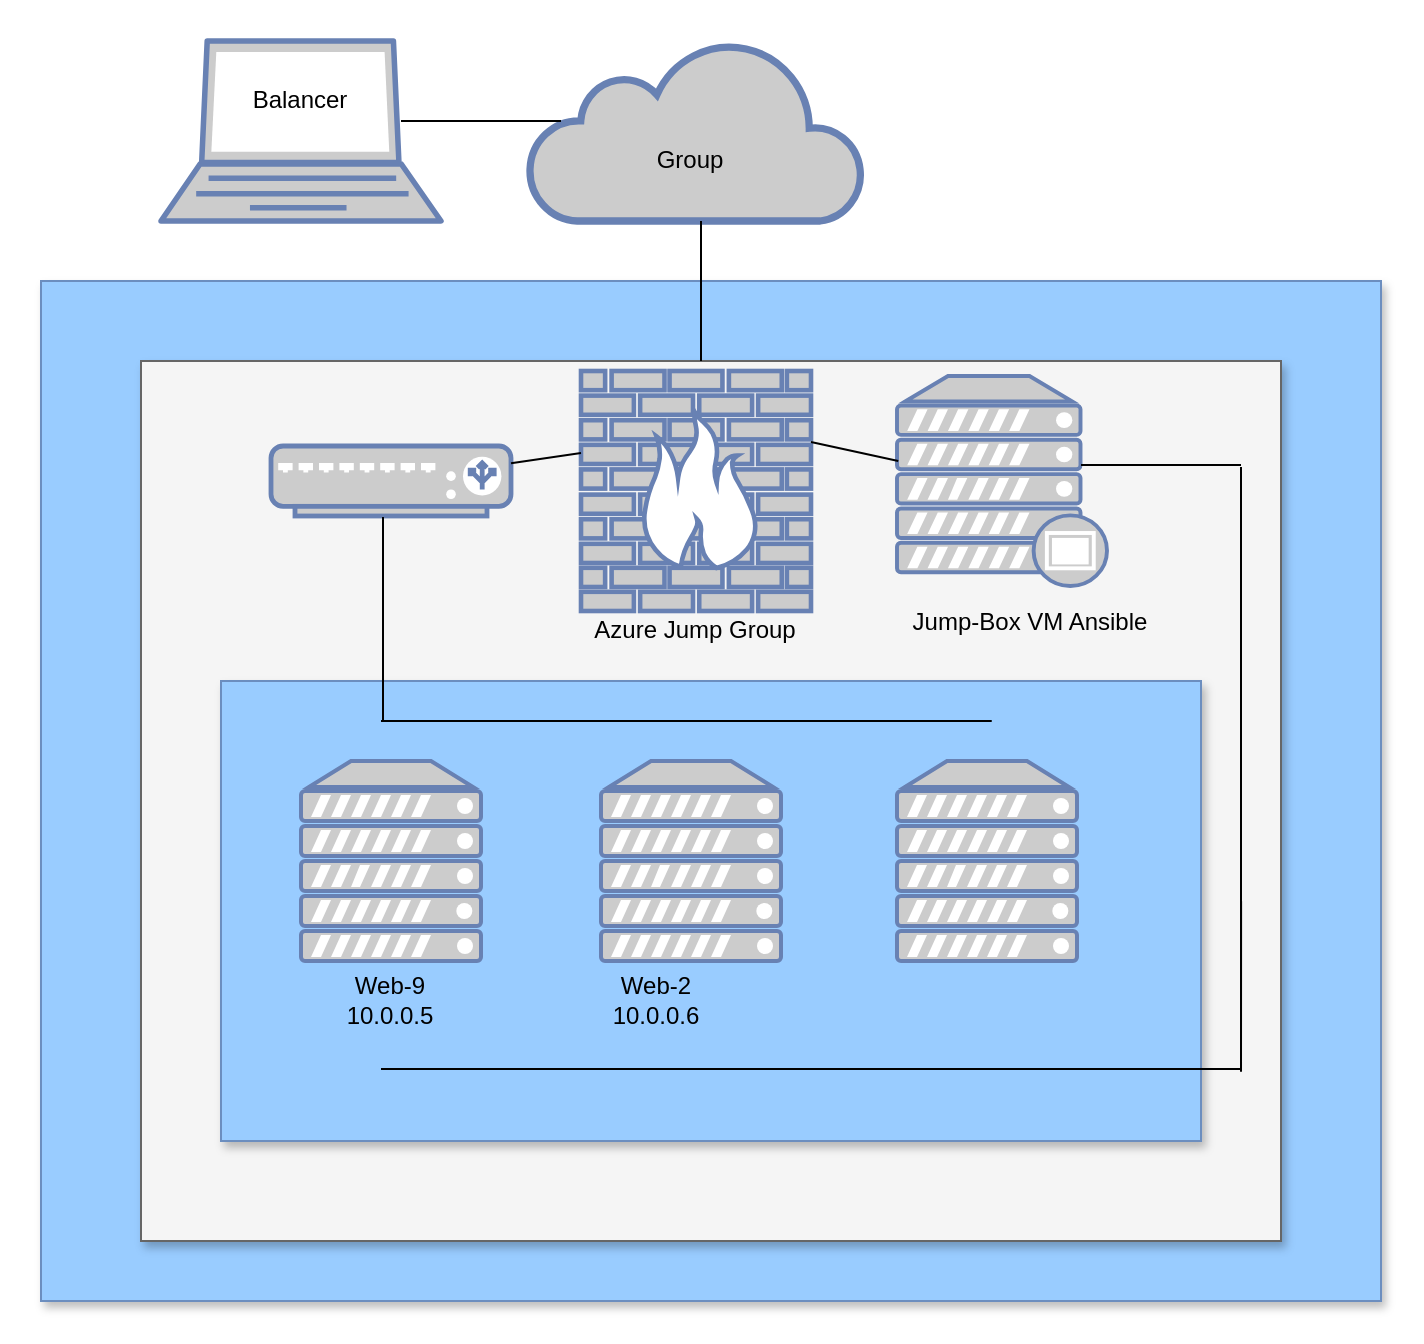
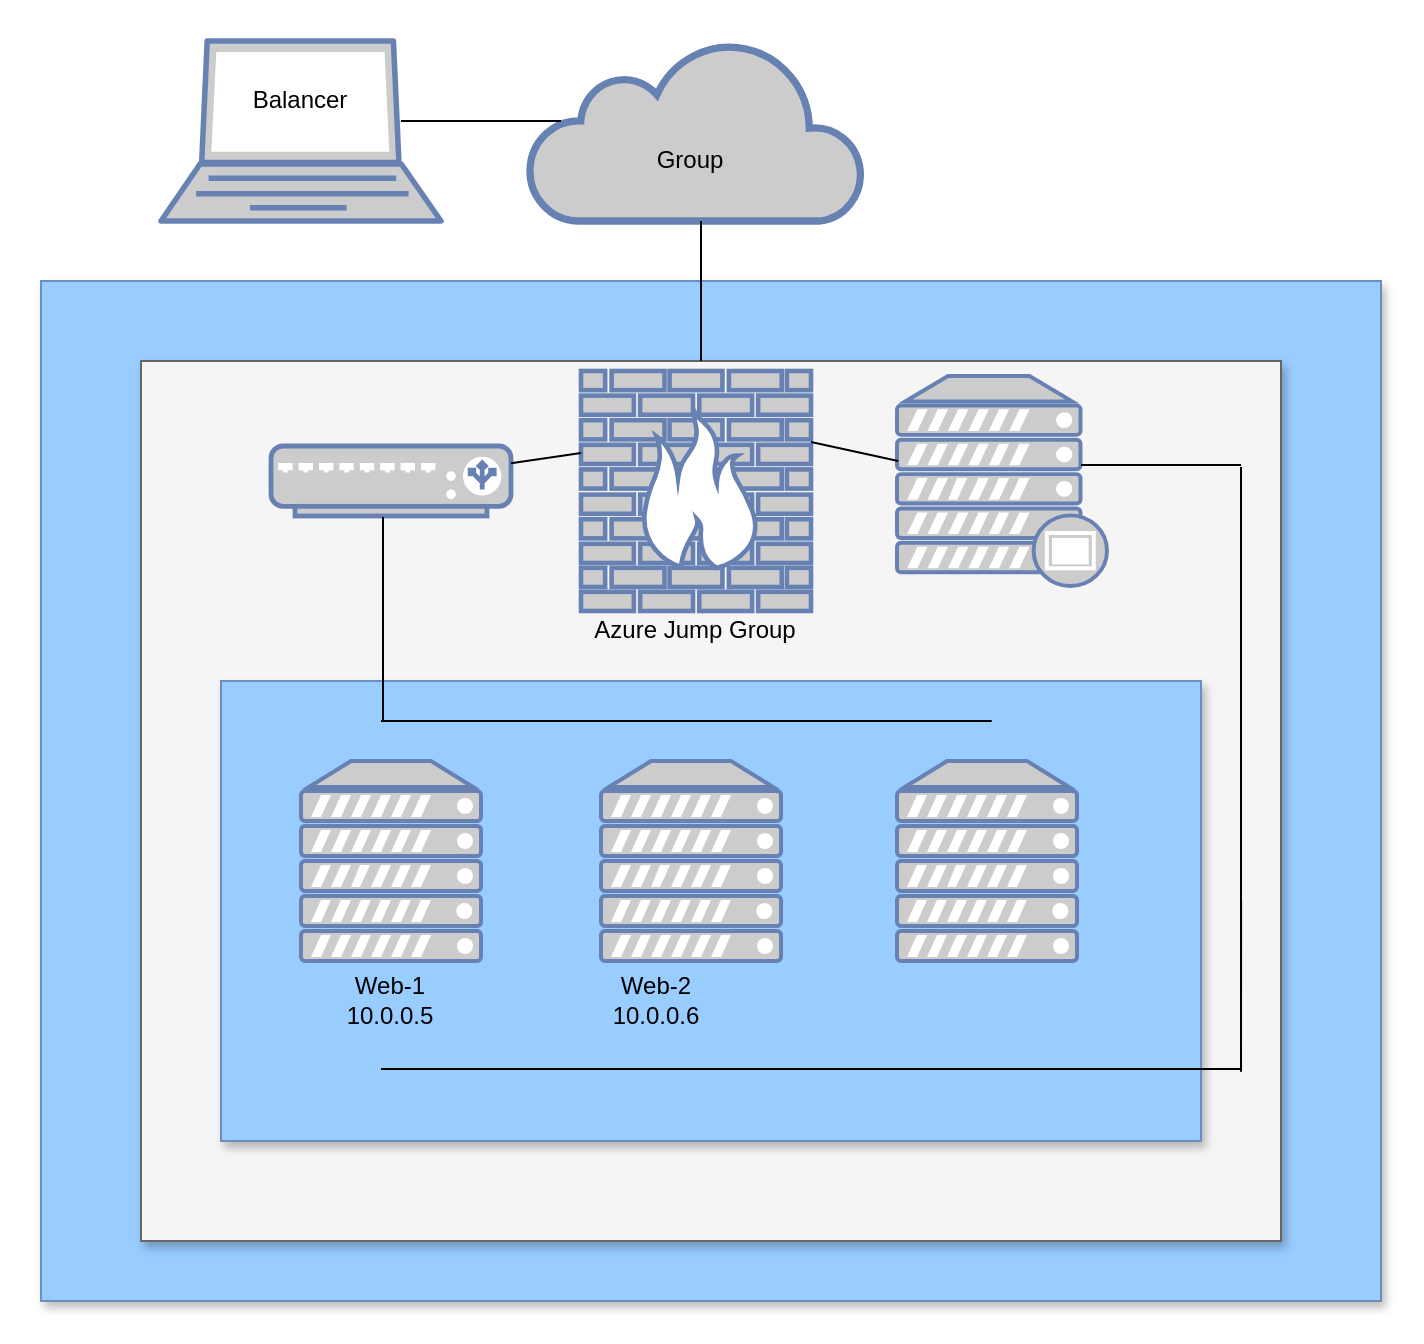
(1031, 624) -> none
(391, 1001) -> (391, 1001)
